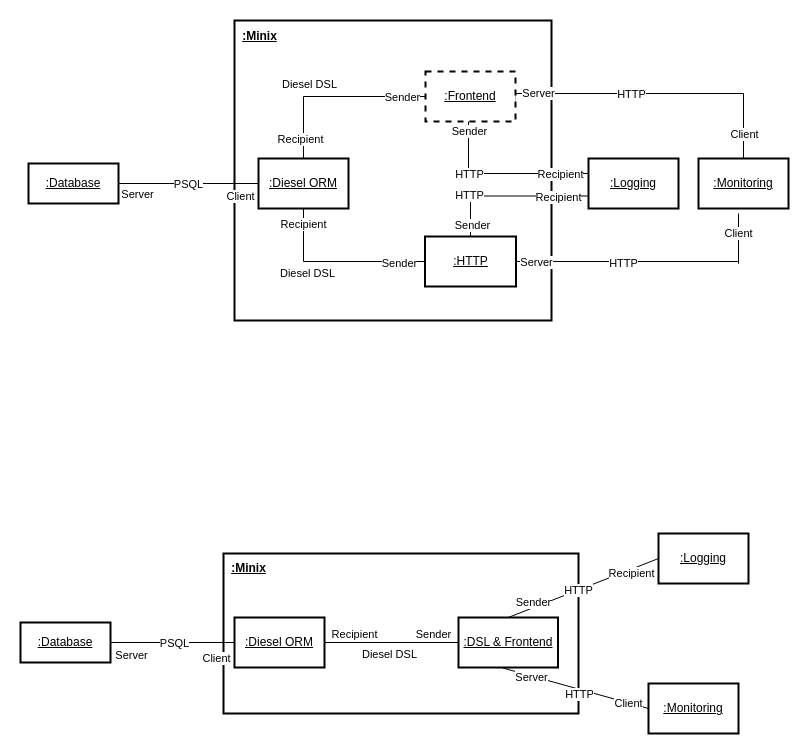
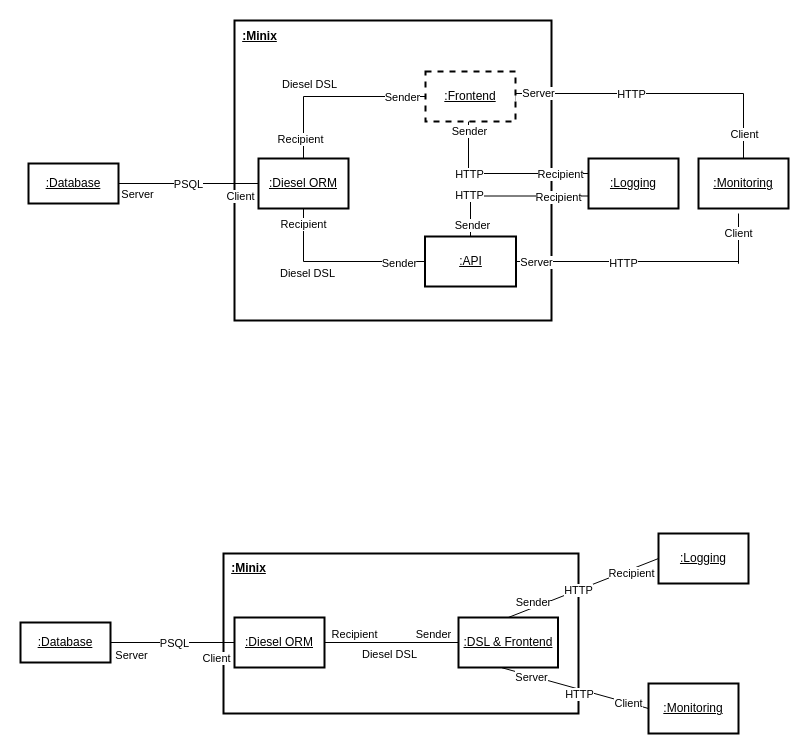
(471, 262) -> (471, 262)
